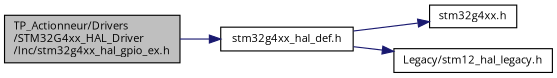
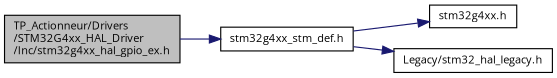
(287, 39) -> (287, 39)
(473, 61) -> (473, 61)
